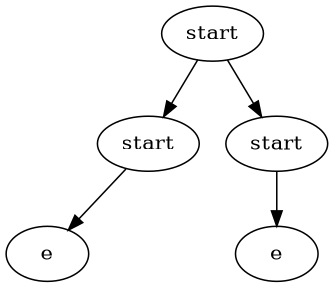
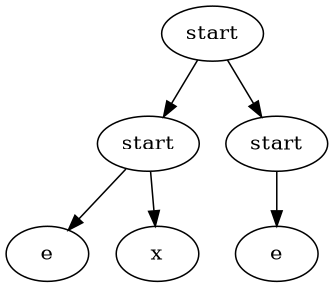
none -> (158, 254)
